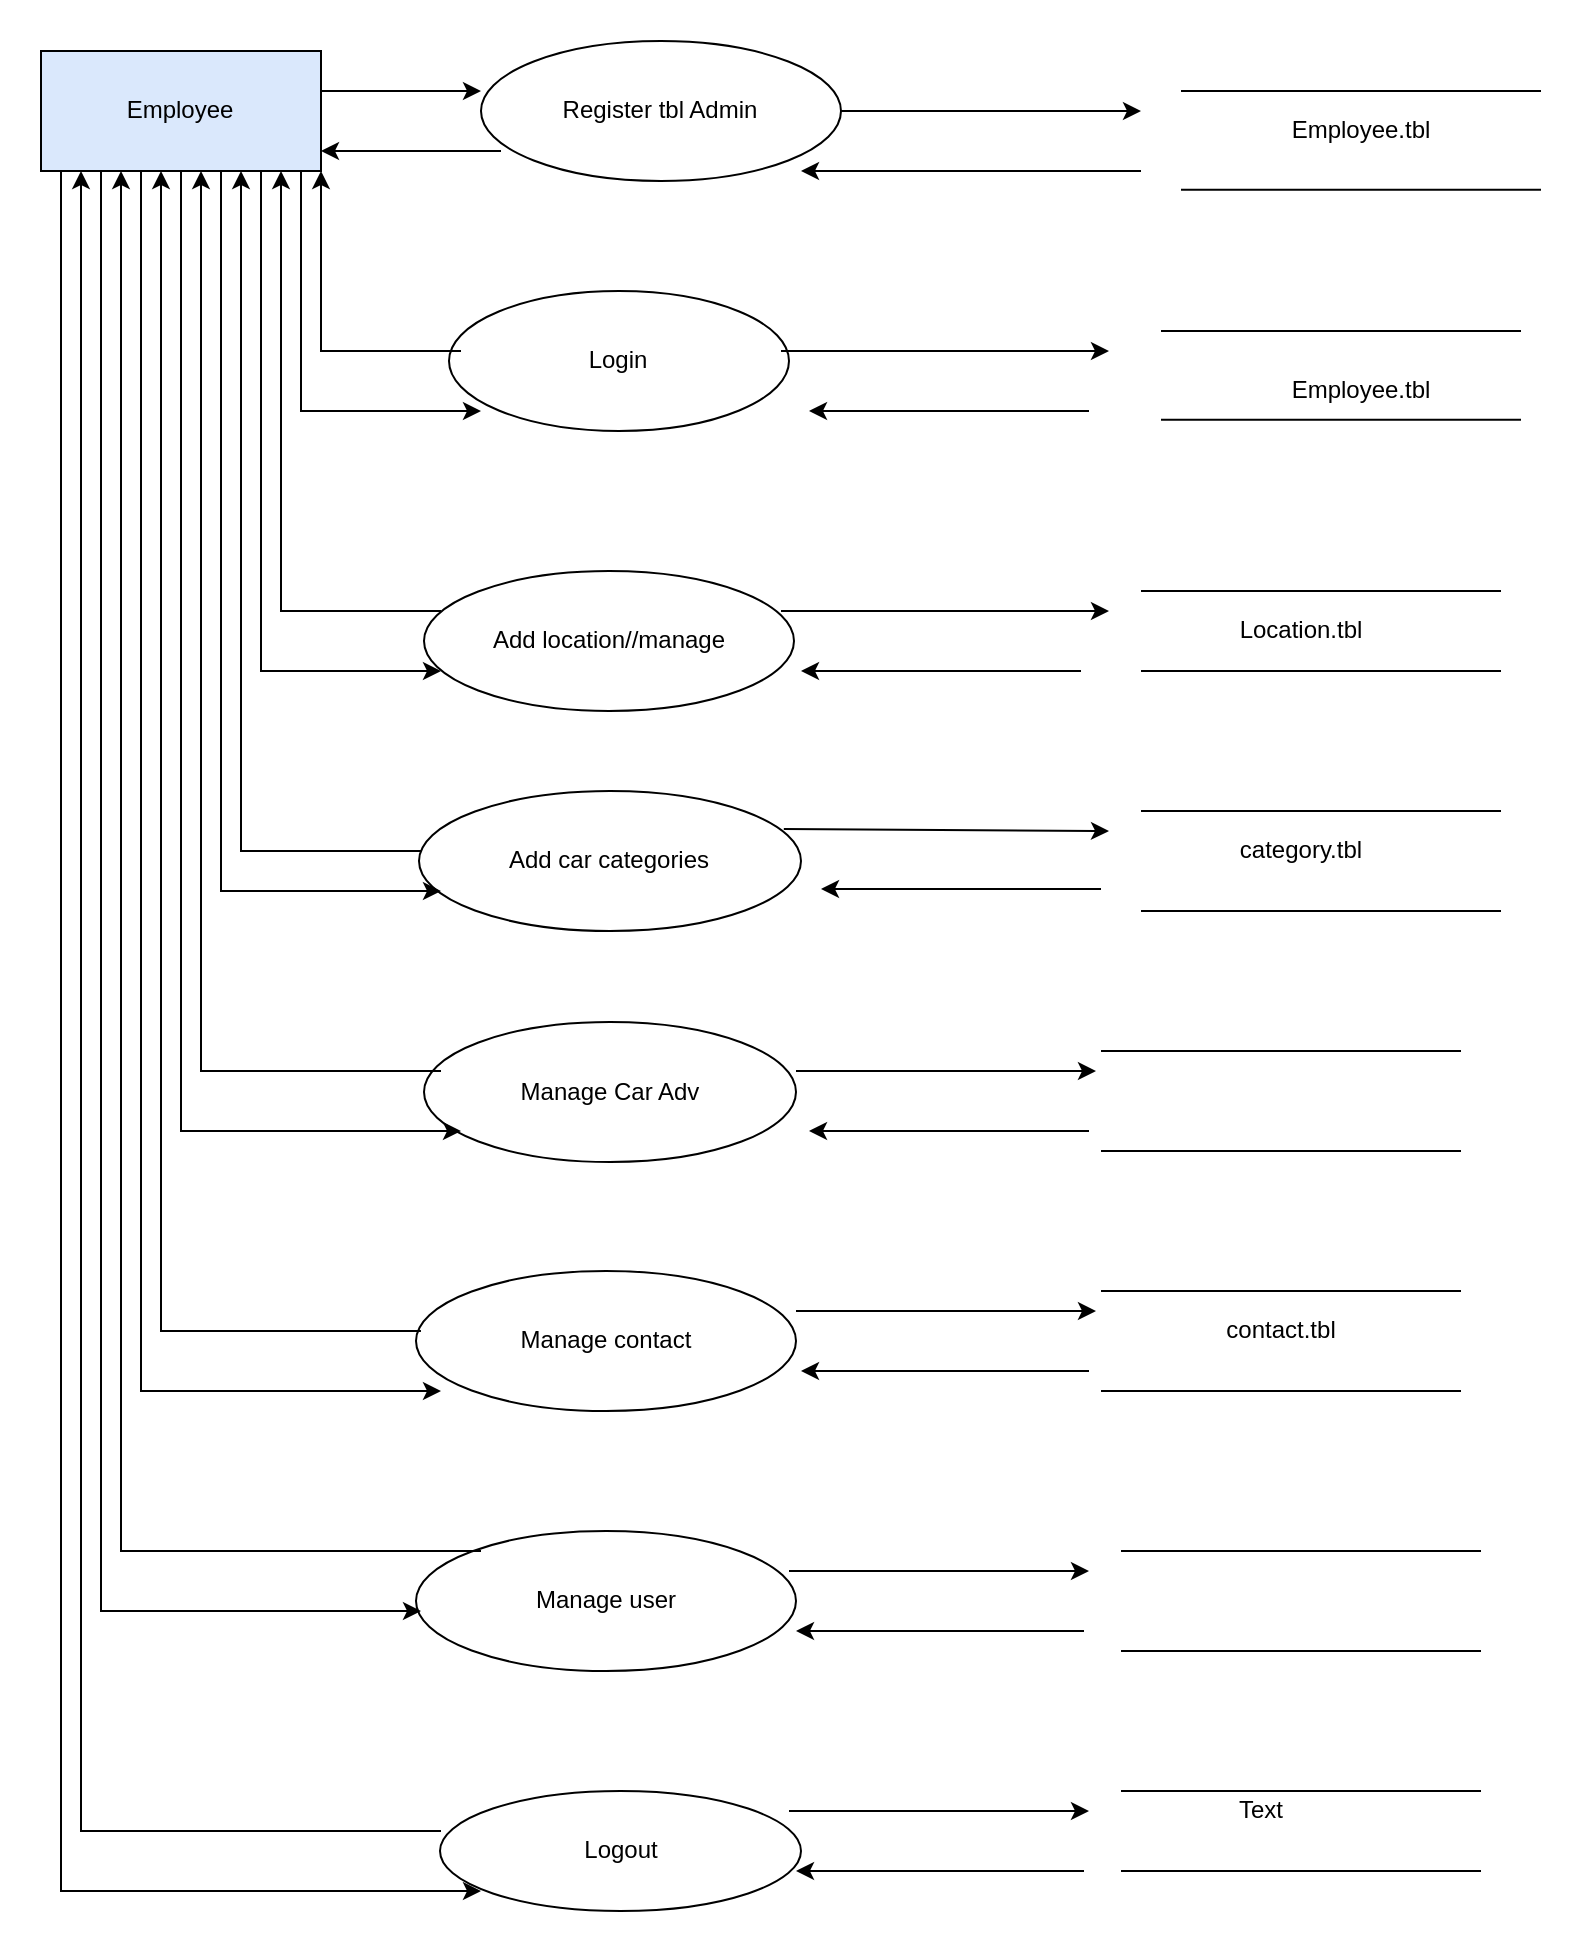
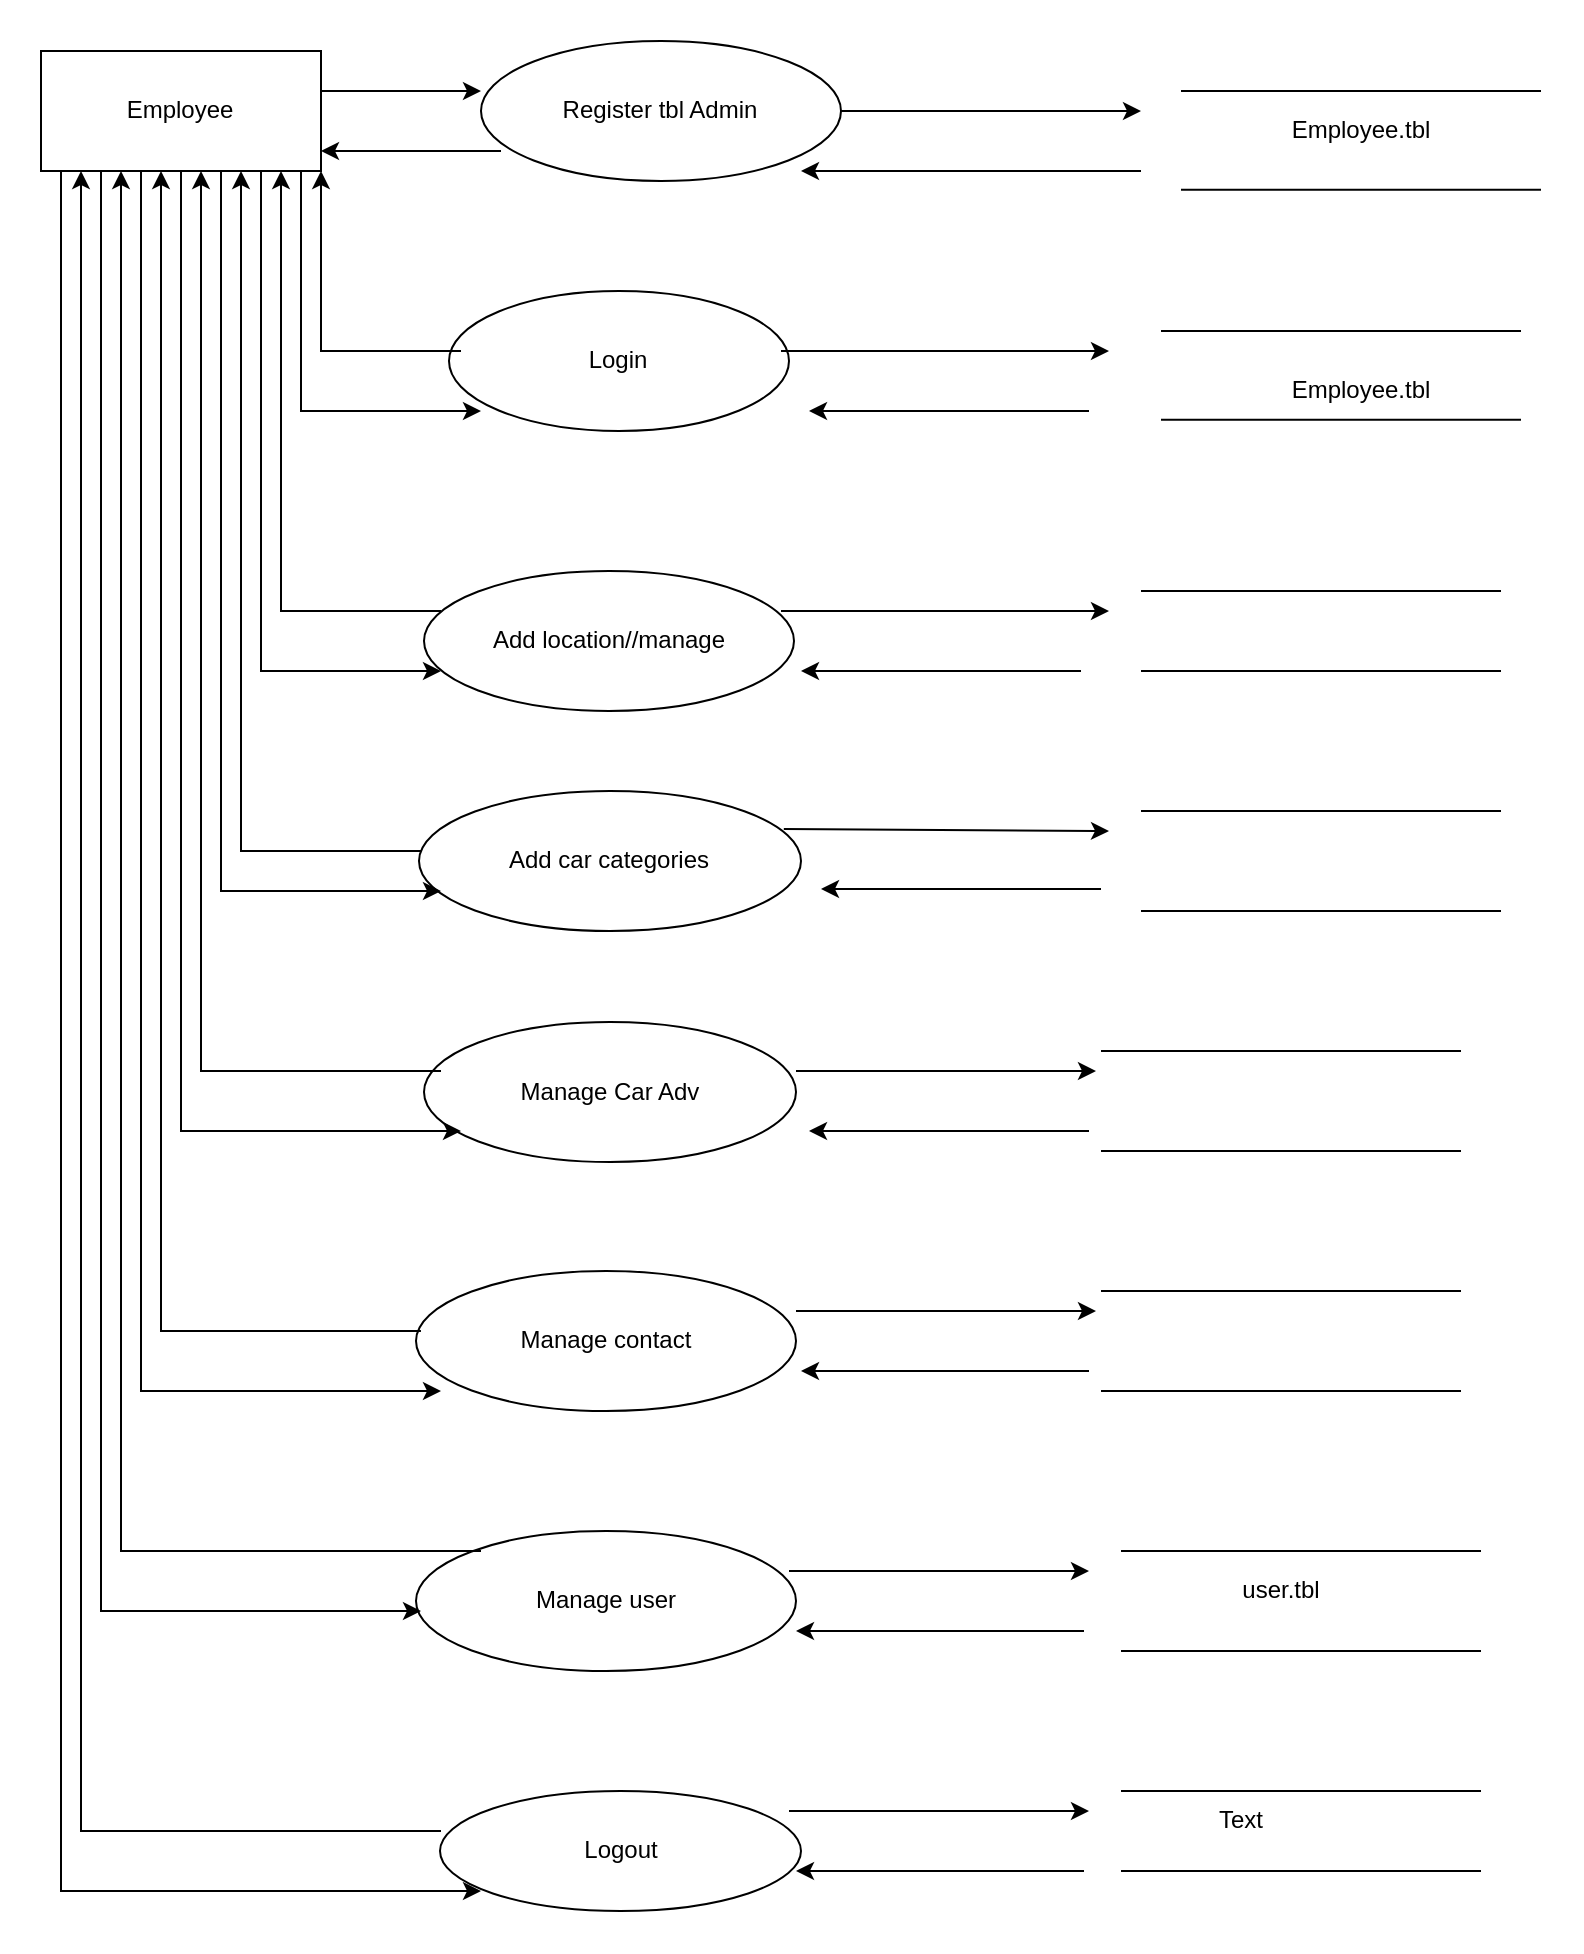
(181, 111) -> (181, 111)
(1301, 631) -> none
(1301, 851) -> none
(1281, 1331) -> none
none -> (1281, 1591)
(1261, 1811) -> (1241, 1821)
